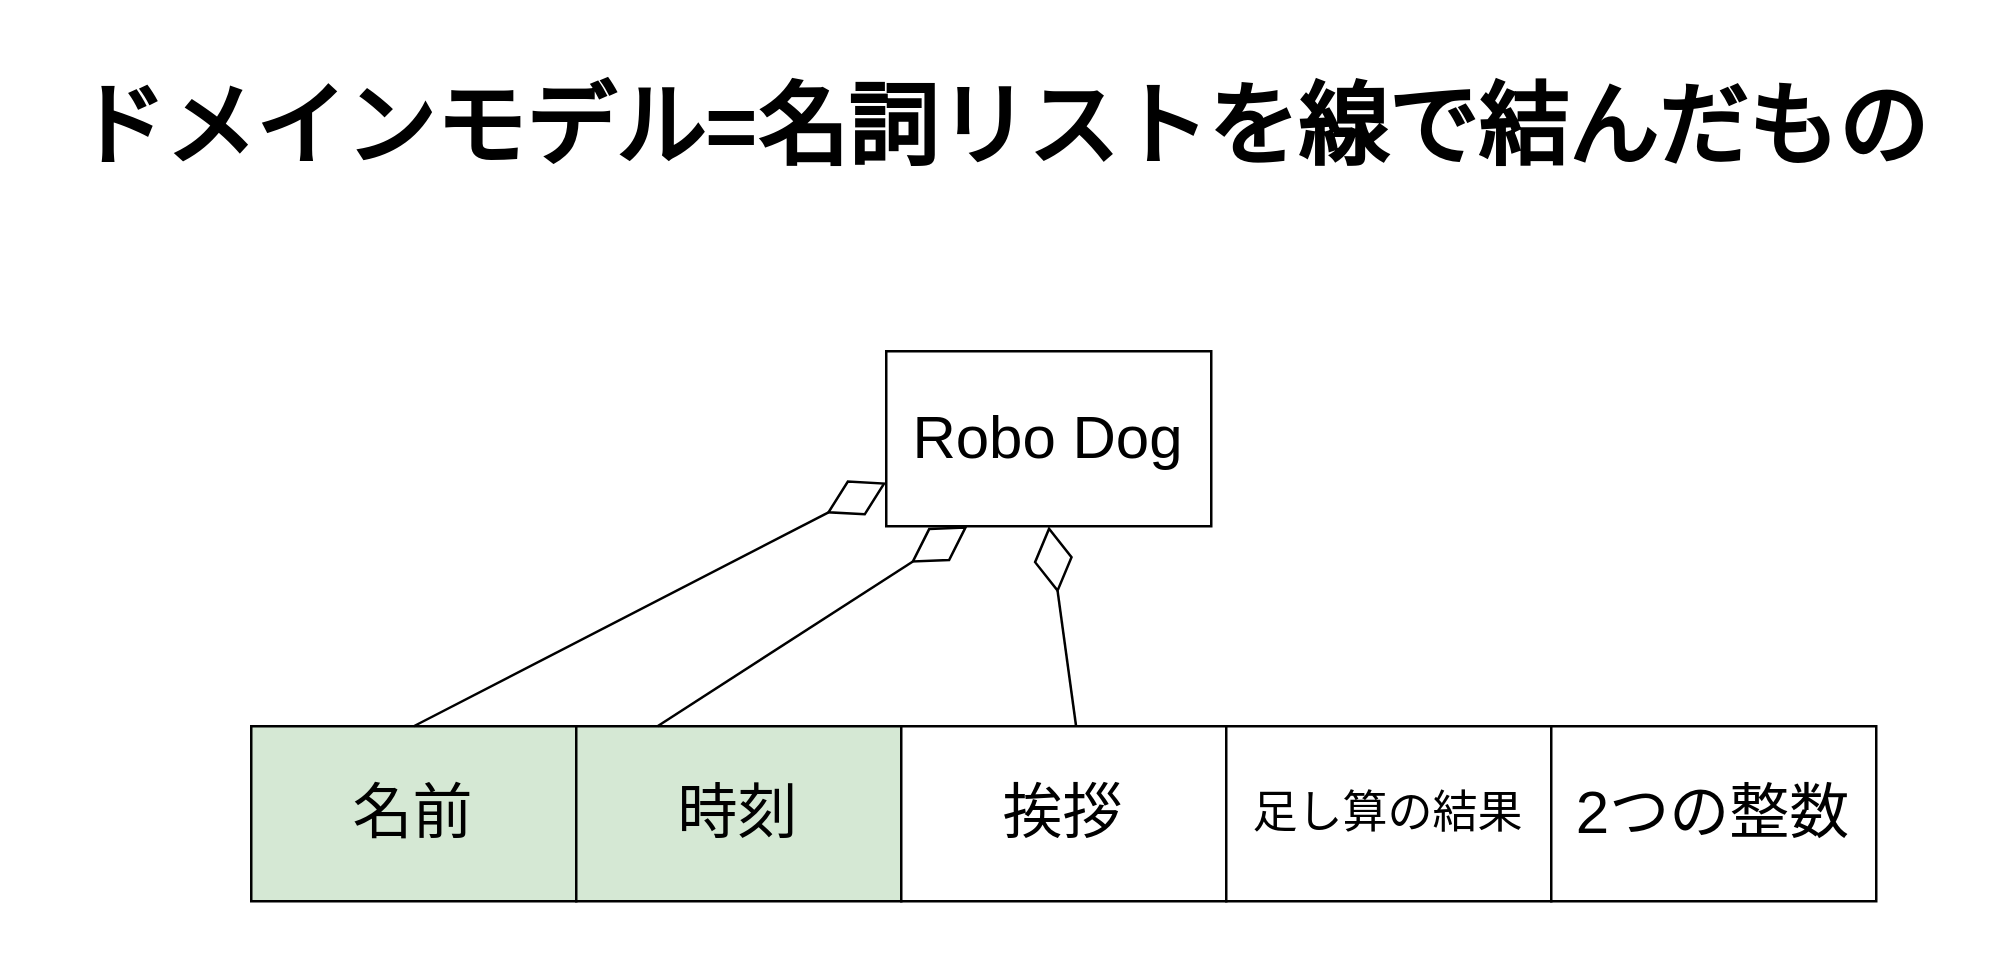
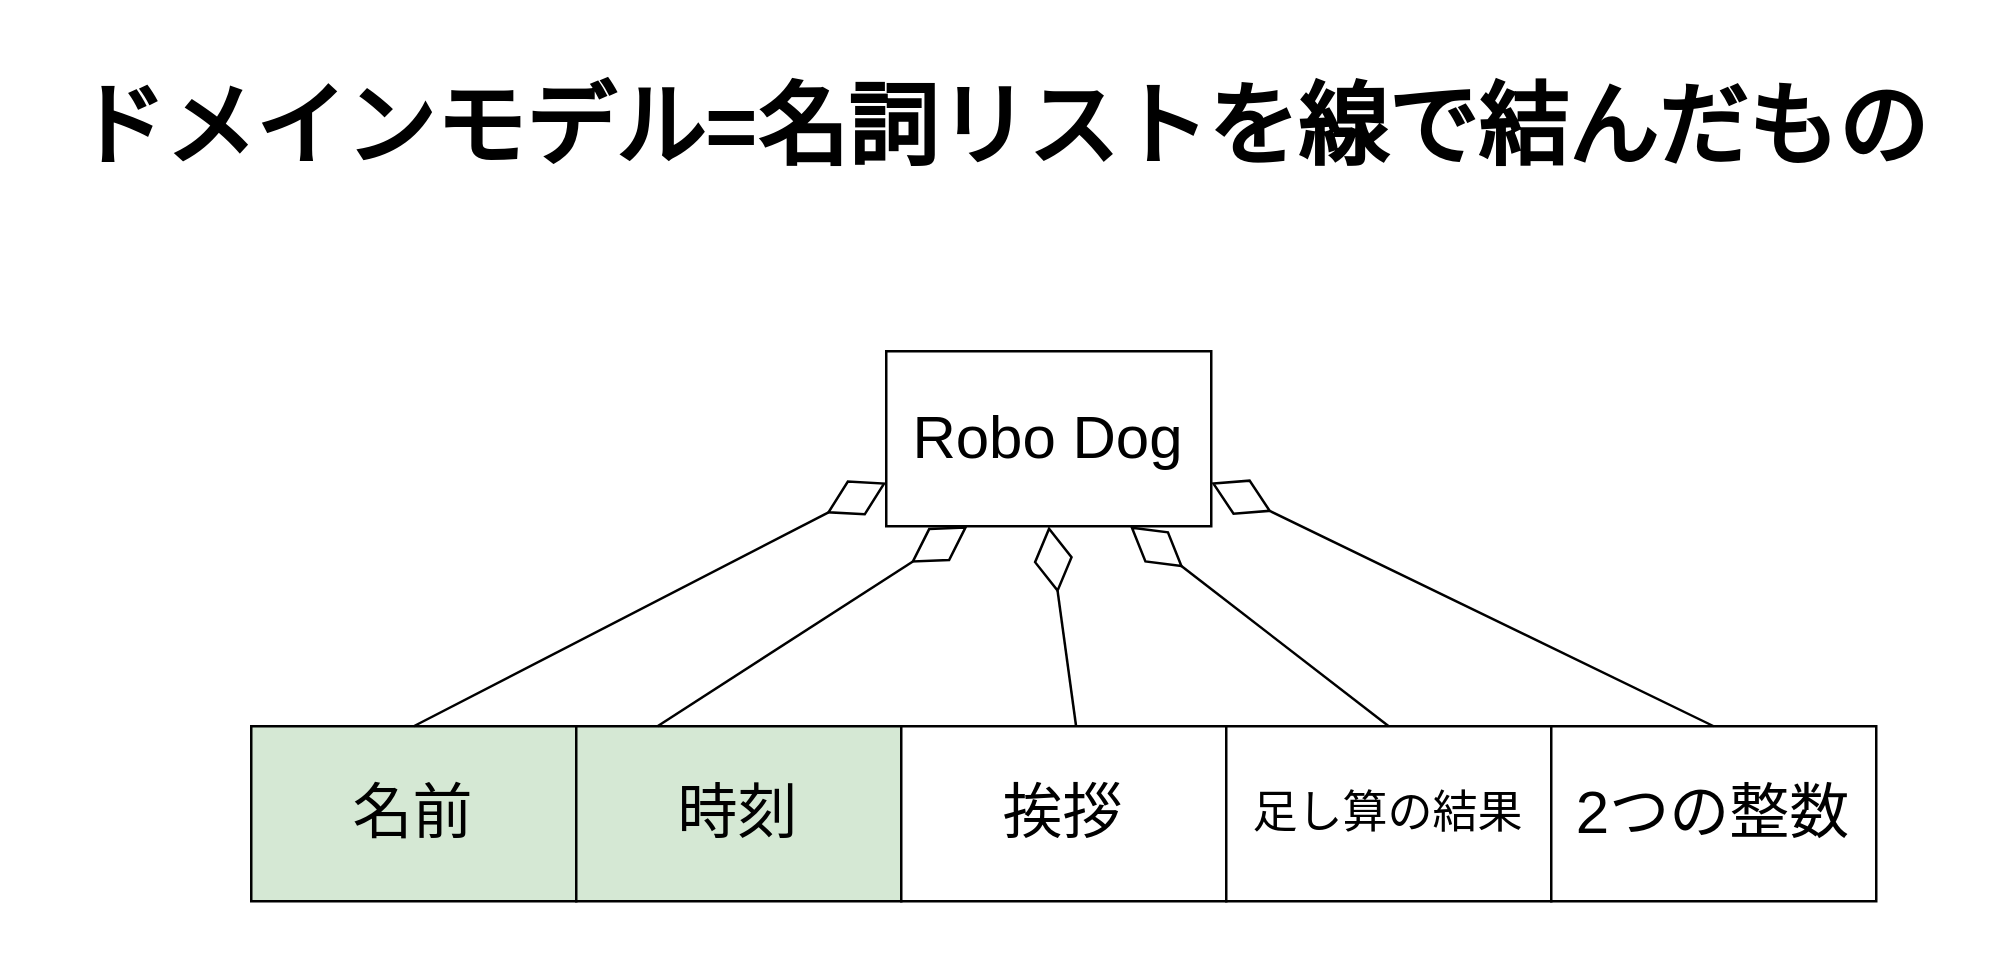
none -> (1492, 619)
none -> (1285, 646)
